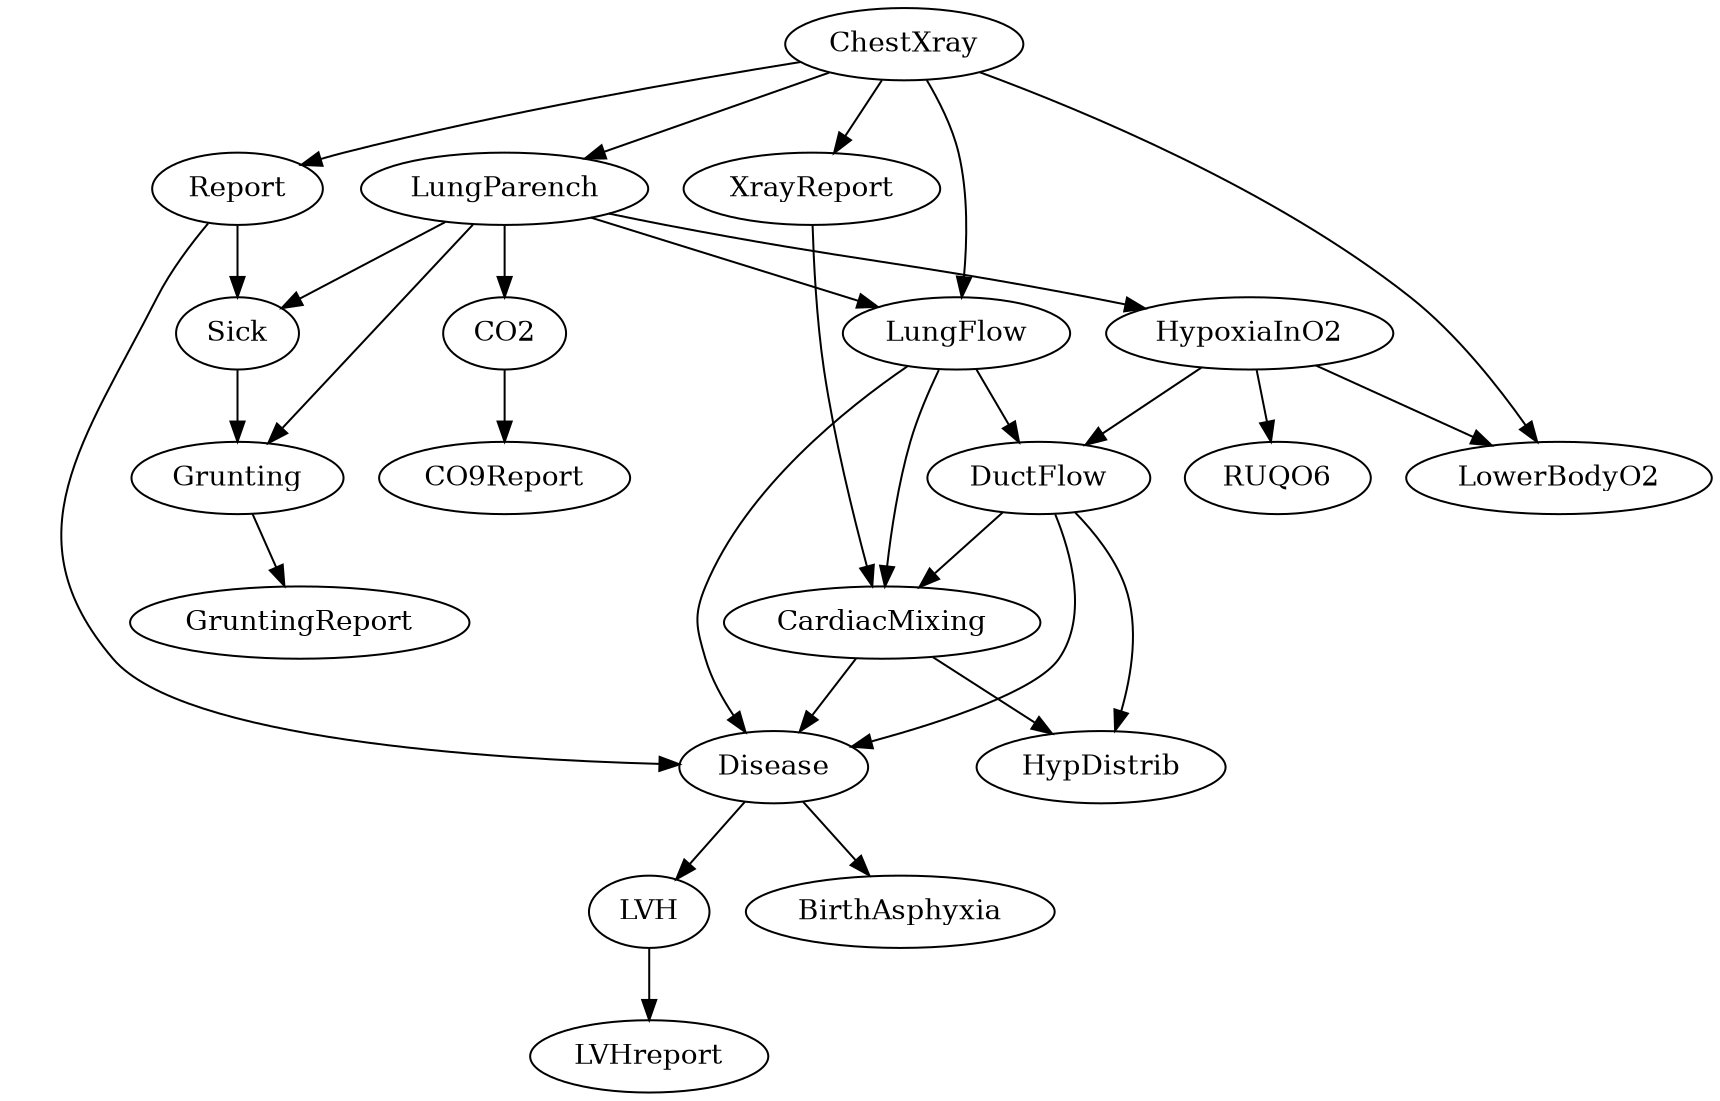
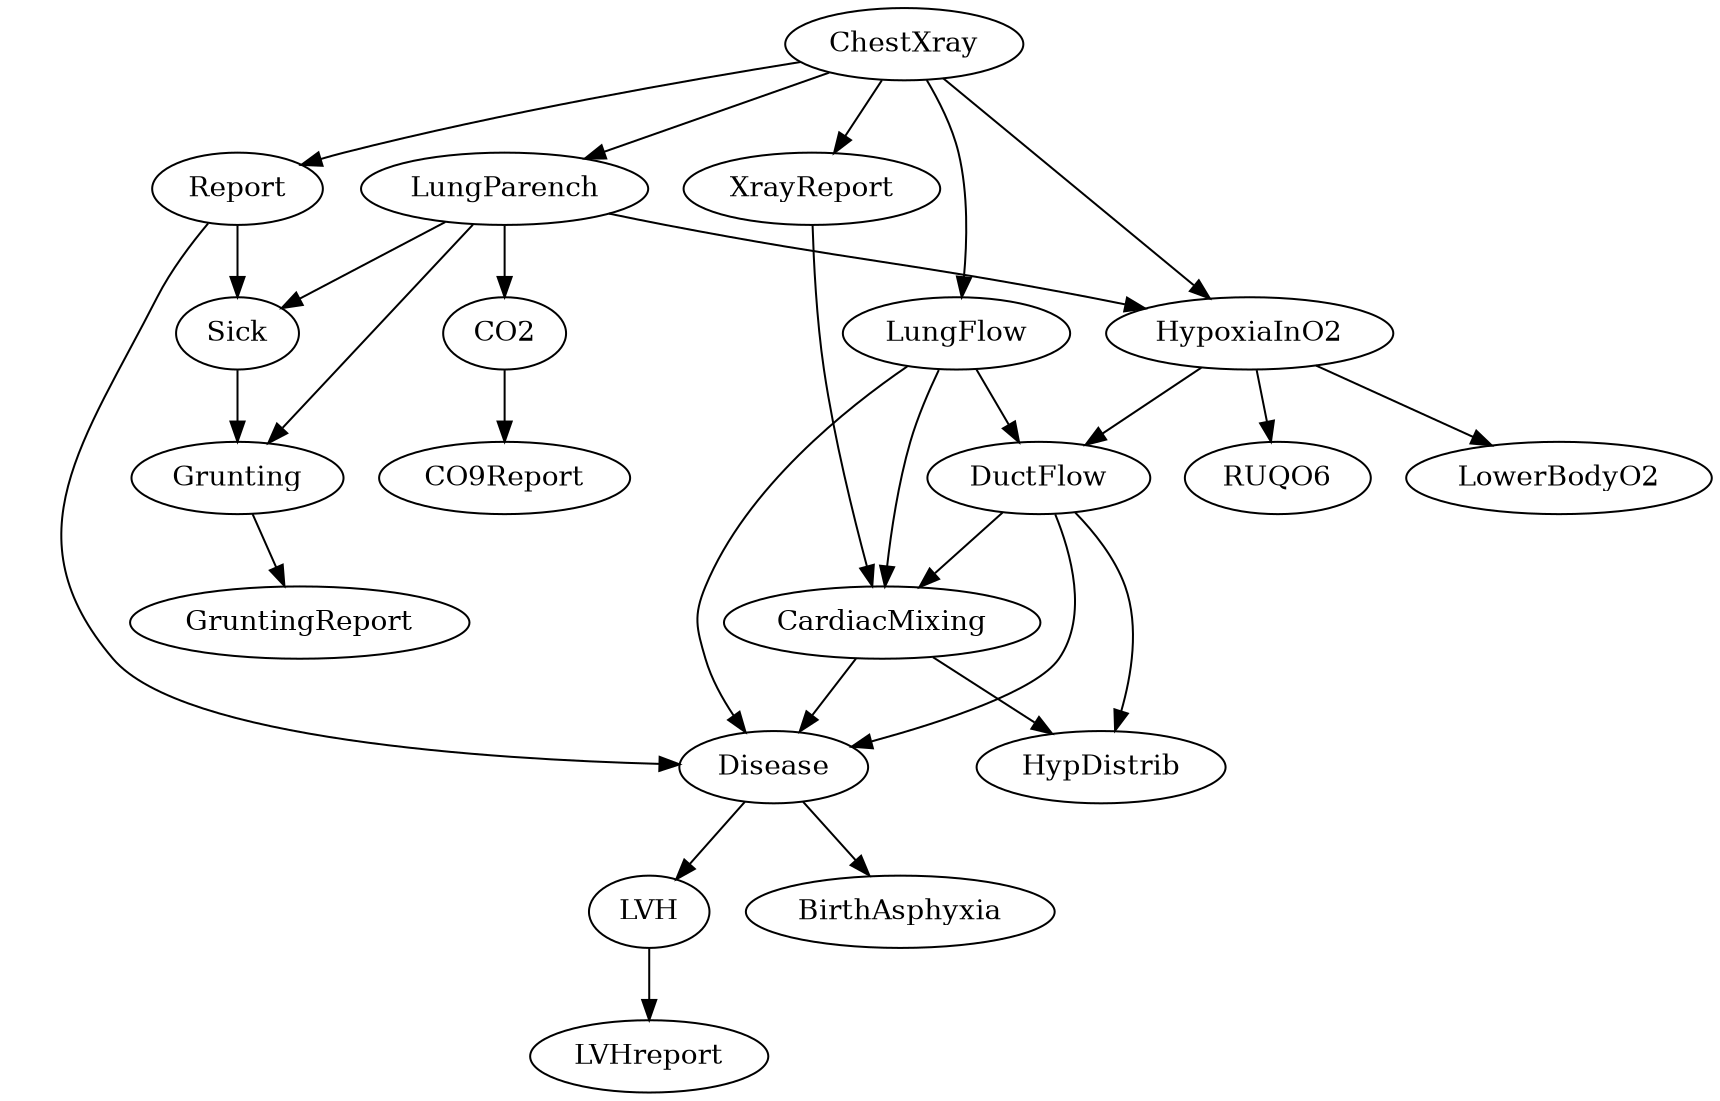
(1280, 210) -> (1069, 182)
(725, 259) -> none
